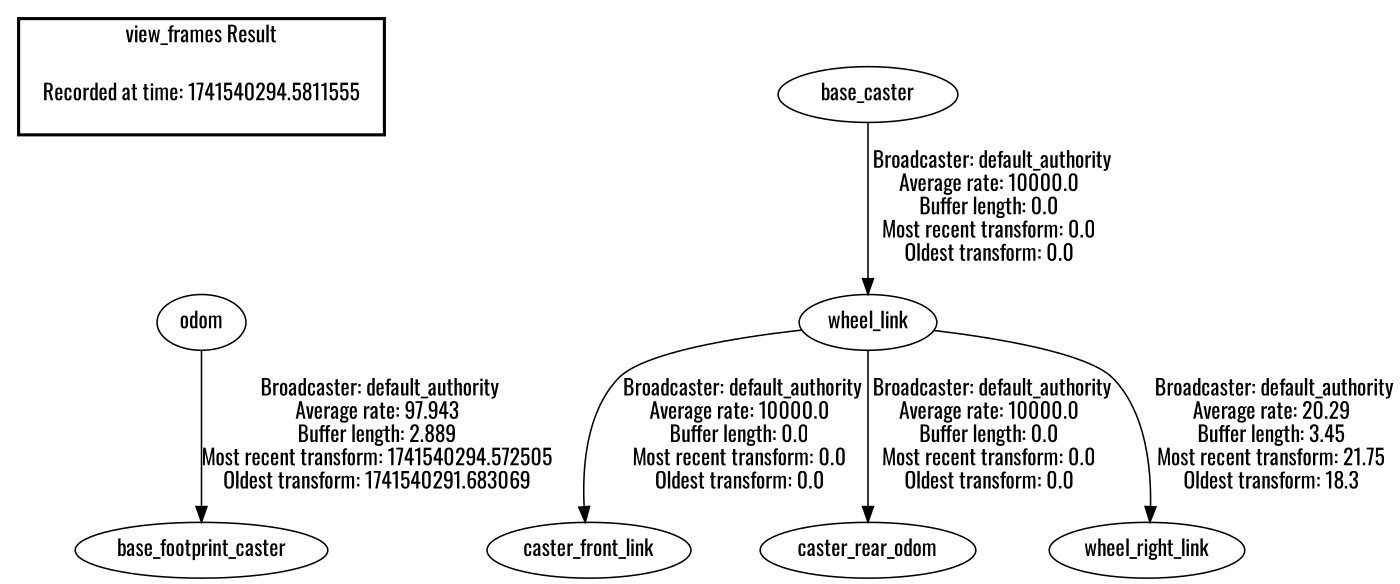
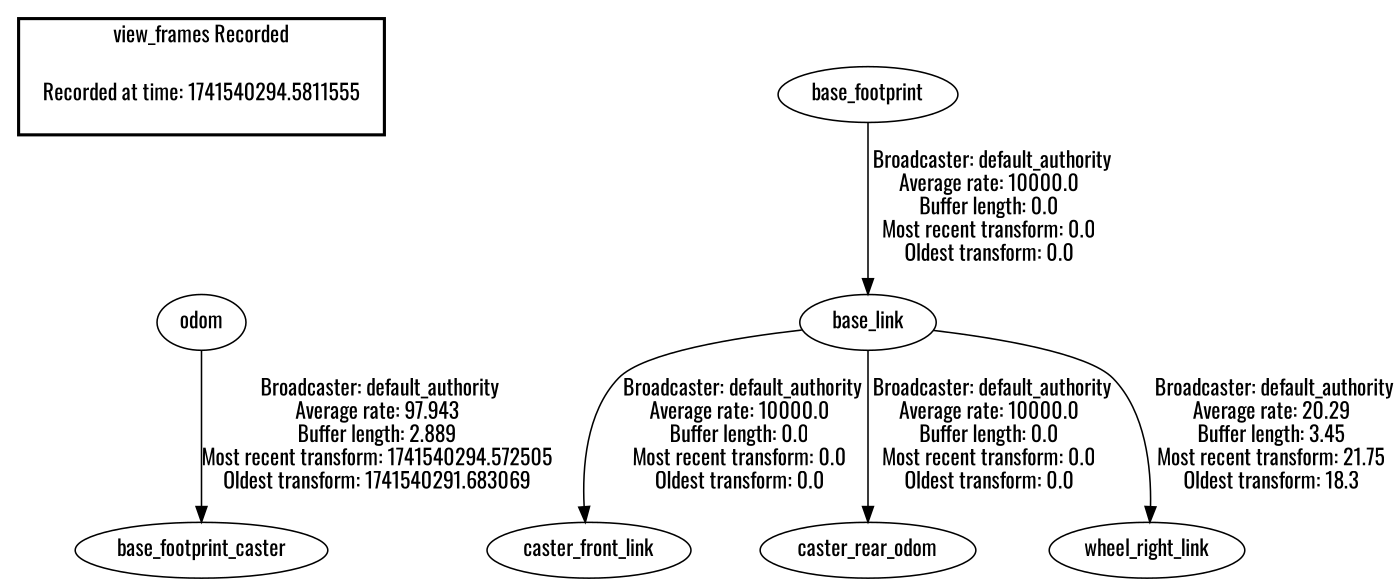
(201, 36) -> (201, 36)
(868, 95) -> (868, 95)
(868, 322) -> (868, 322)
